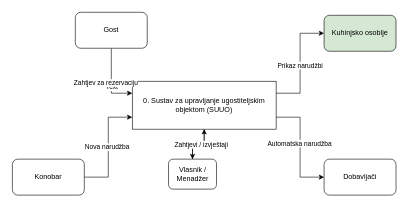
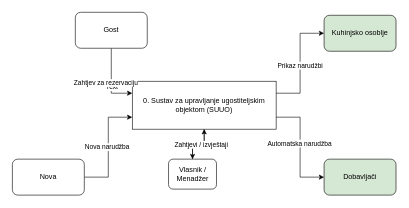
(48, 177) -> (48, 177)
(360, 177) -> (360, 177)
